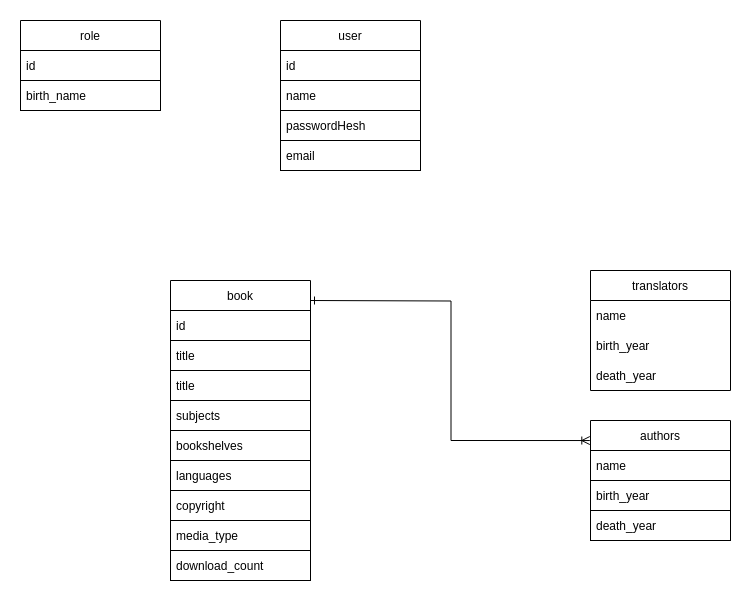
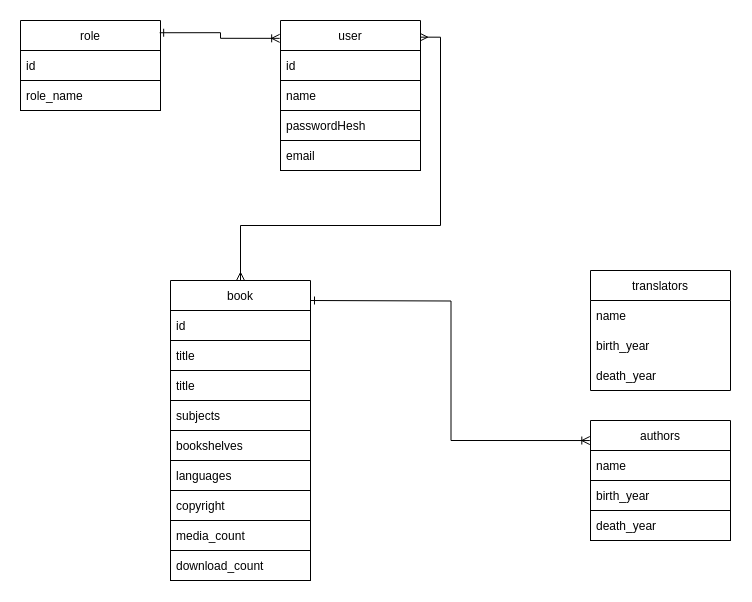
none -> (221, 35)
(58, 96) -> (55, 96)
none -> (418, 226)
(208, 536) -> (211, 536)
